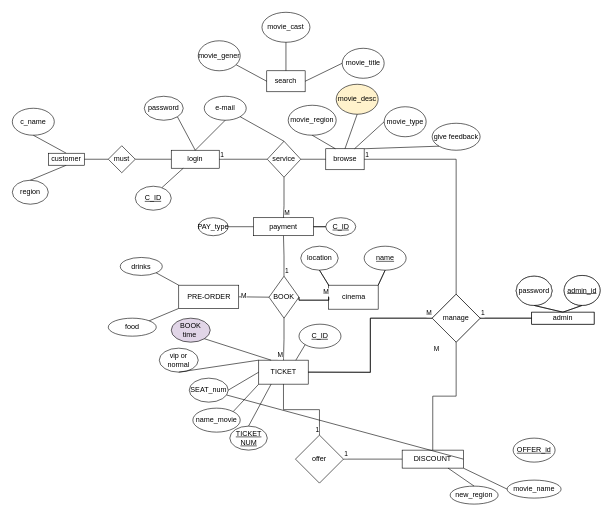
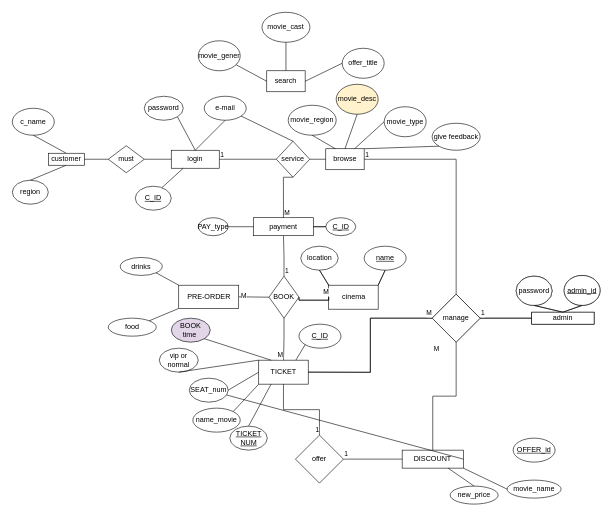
(363, 63) -> (363, 63)
(122, 159) -> (126, 159)
(284, 159) -> (293, 159)
(474, 495) -> (474, 495)
